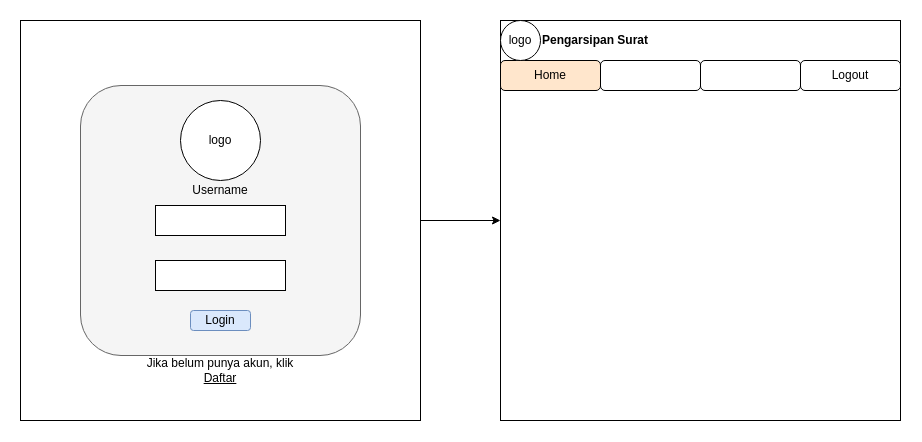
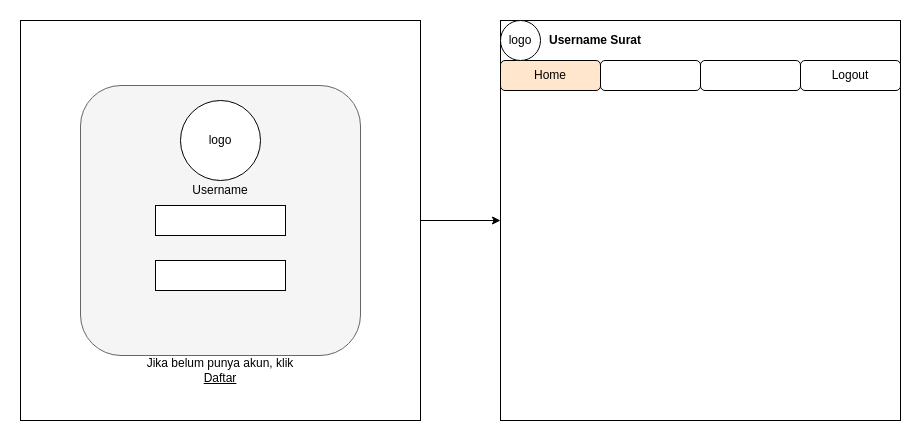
(596, 41) -> (596, 41)
(221, 321) -> none
